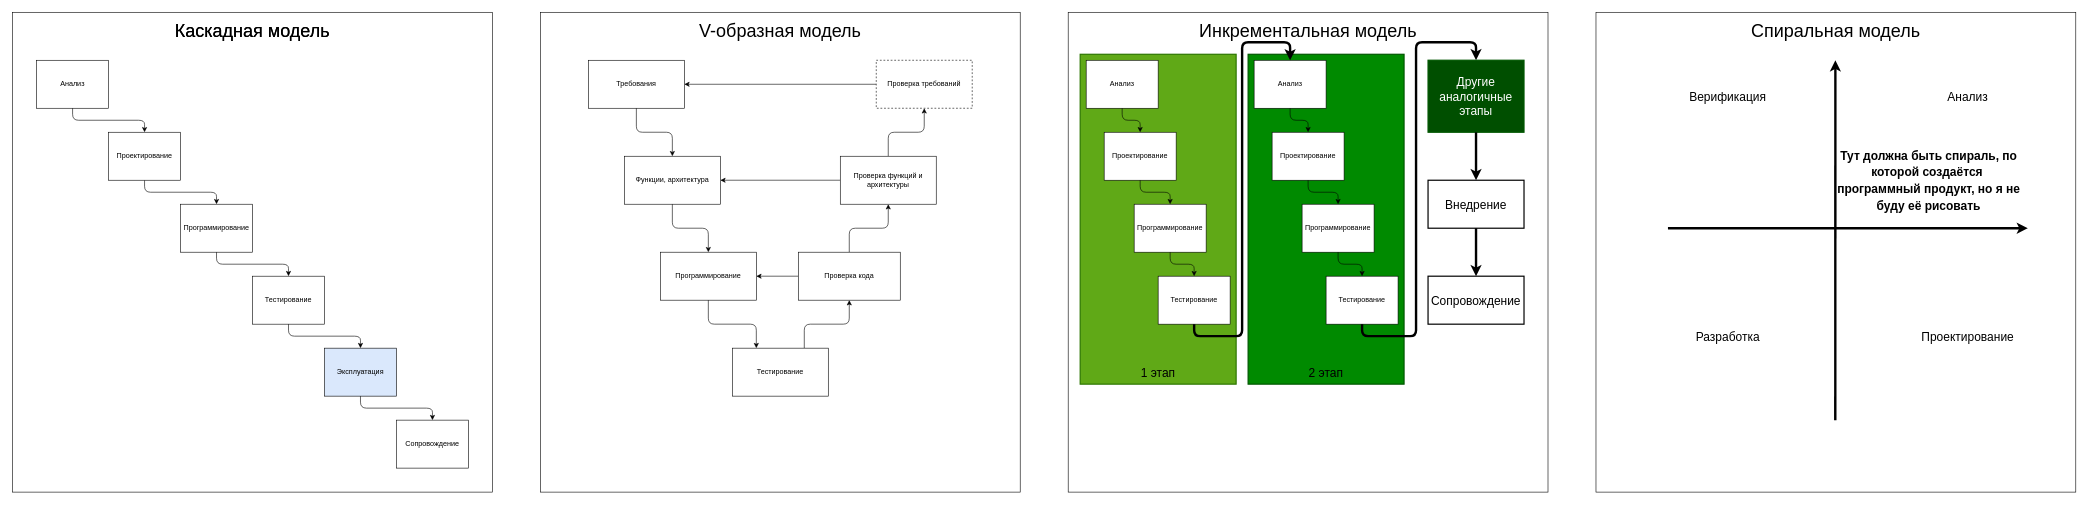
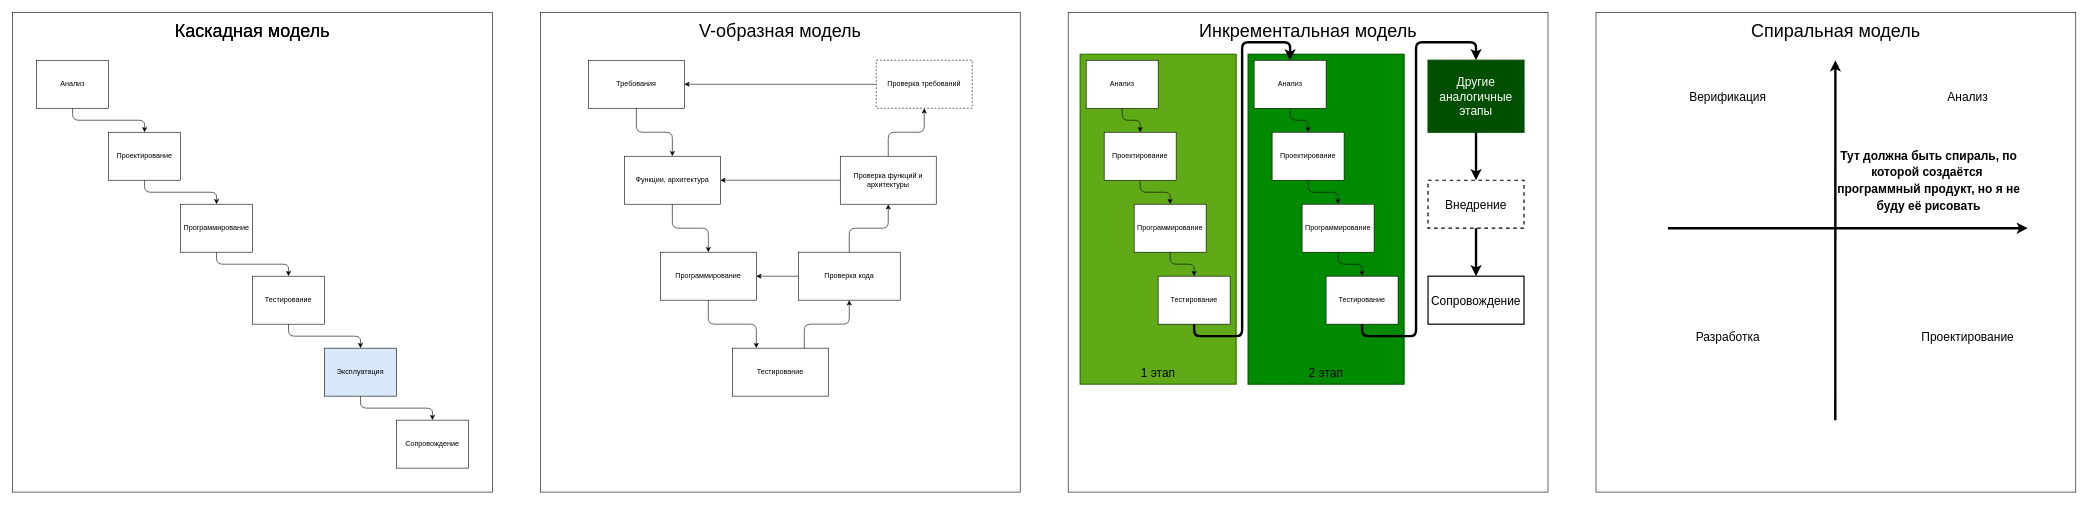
(1476, 204) -> (1476, 204)
